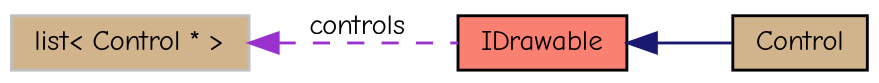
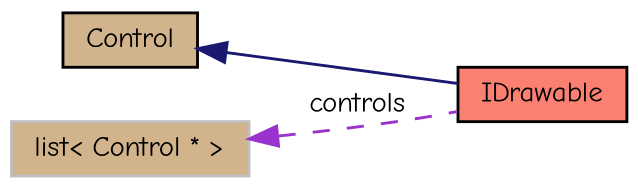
(695, 43) -> (342, 68)
